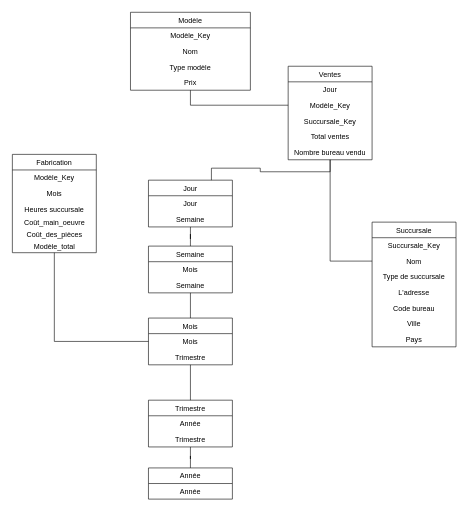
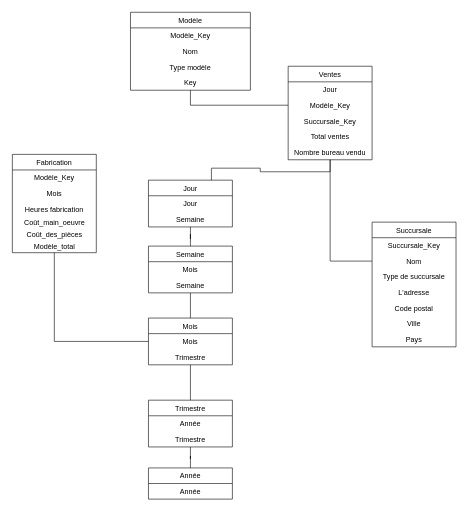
(190, 83) -> (190, 83)
(54, 209) -> (54, 209)
(414, 308) -> (414, 308)
